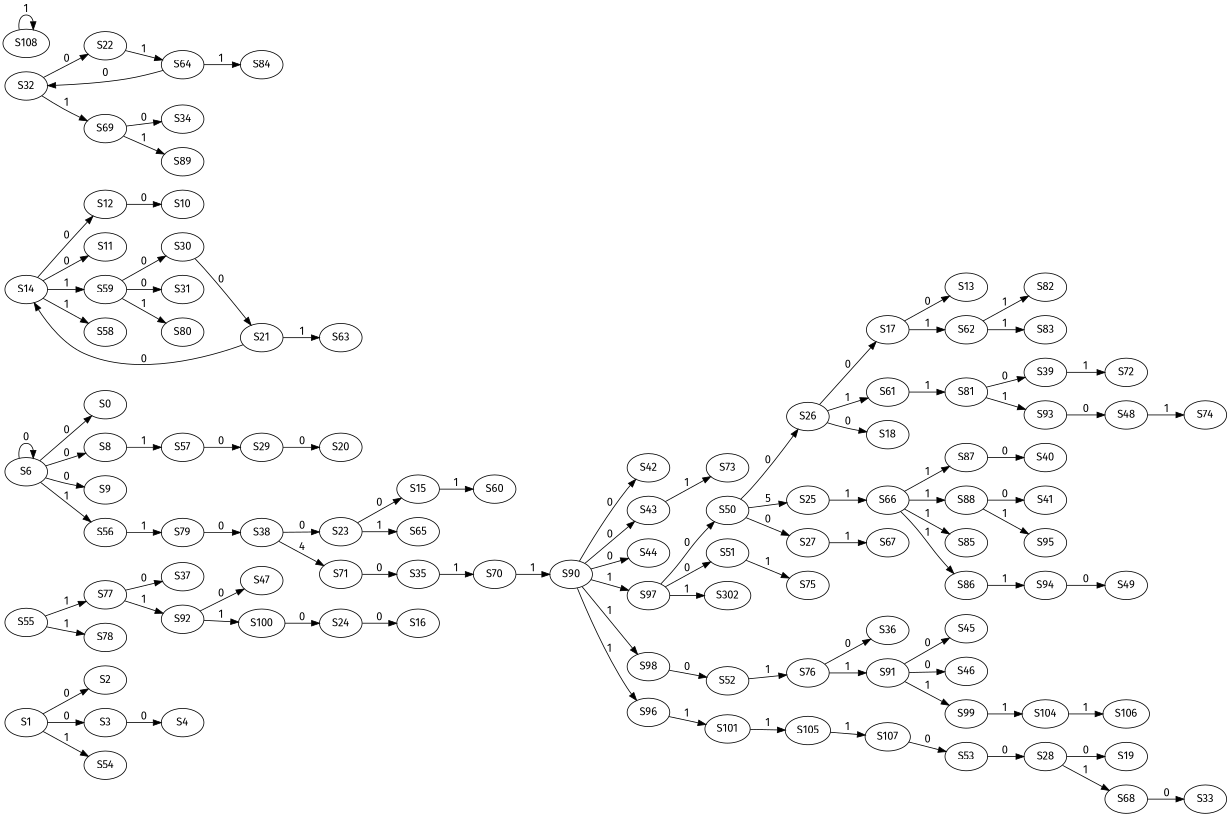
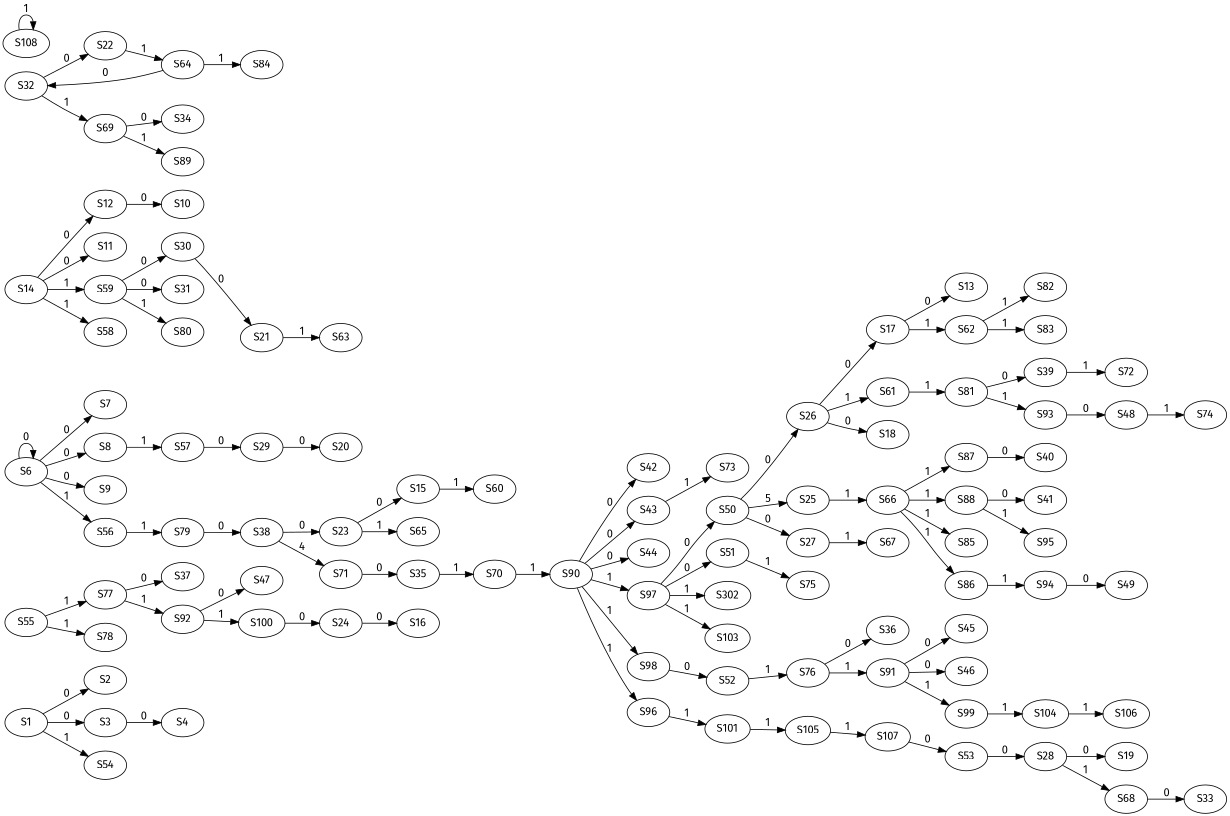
(132, 364) -> none
(105, 405) -> (105, 405)
none -> (728, 638)
